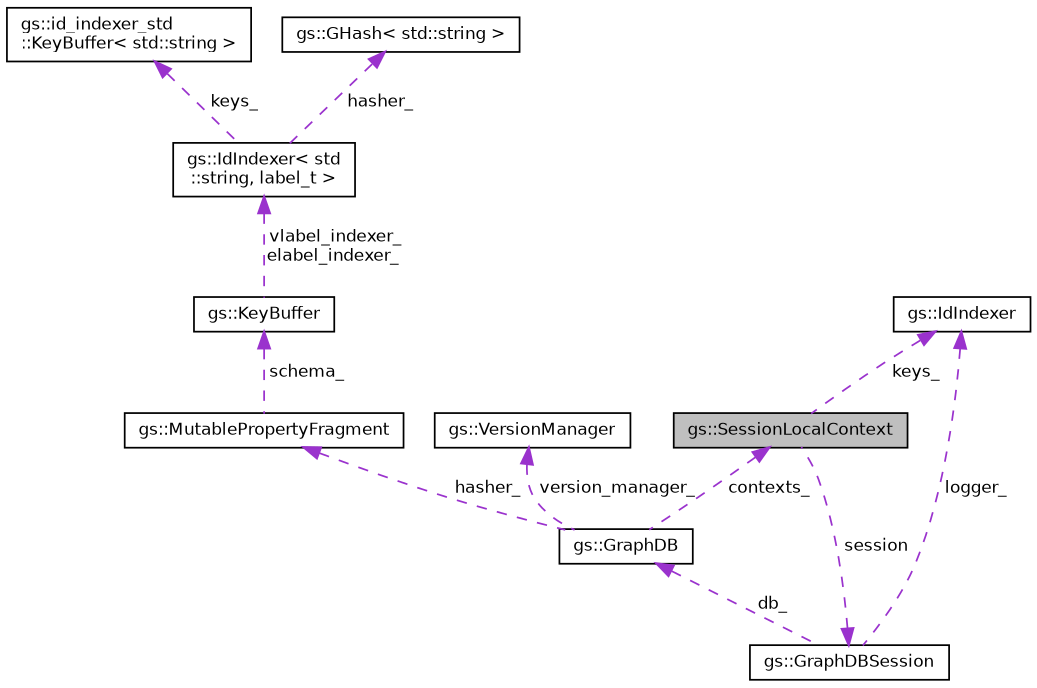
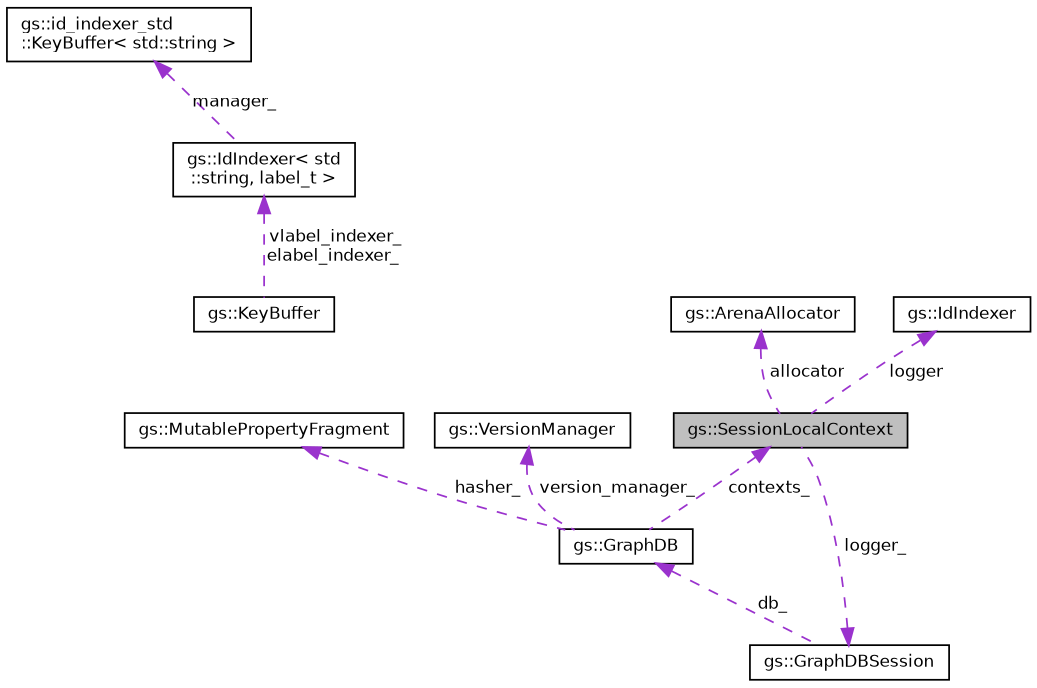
(401, 35) -> none
(232, 102) -> (232, 102)
none -> (763, 314)
(914, 372) -> (914, 372)
(264, 381) -> none
(935, 505) -> none
(874, 546) -> (874, 546)
